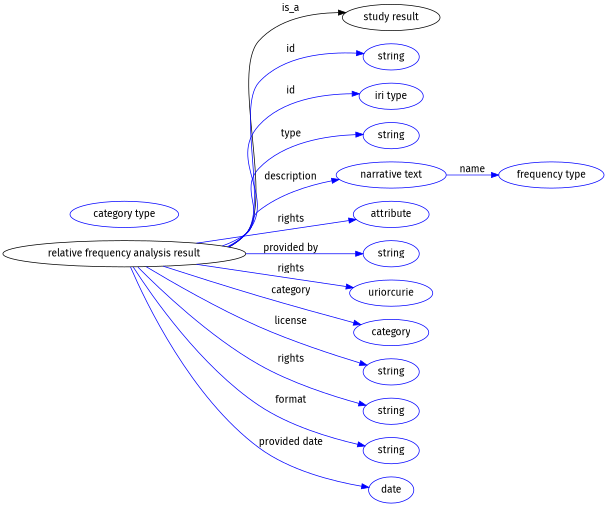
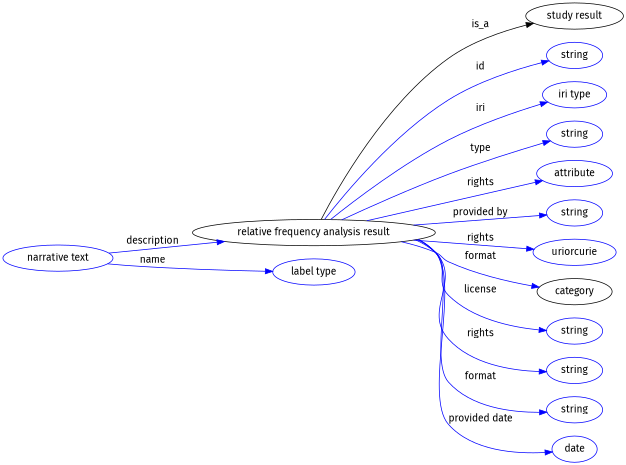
(291, 91) -> (481, 108)
(551, 175) -> (314, 272)
(270, 203) -> (163, 248)
(124, 214) -> none
(291, 291) -> (481, 256)
(391, 332) -> (575, 292)
